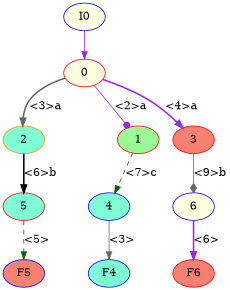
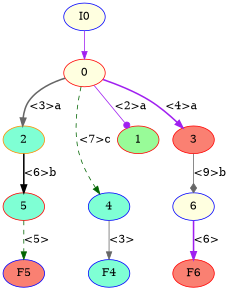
(125, 170) -> (77, 139)
